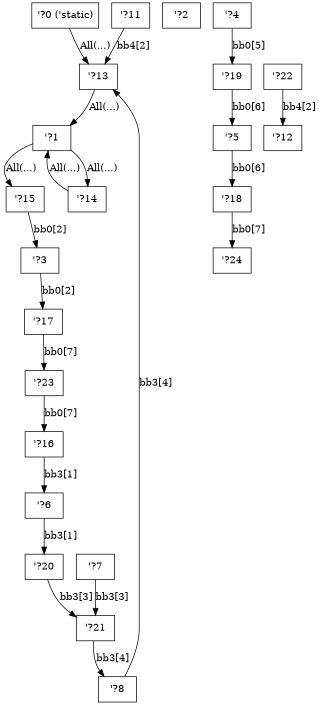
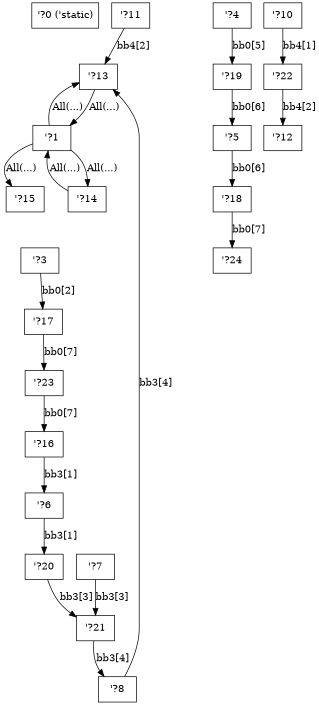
(181, 15) -> none
none -> (283, 15)
(76, 44) -> (53, 101)
(32, 226) -> none
